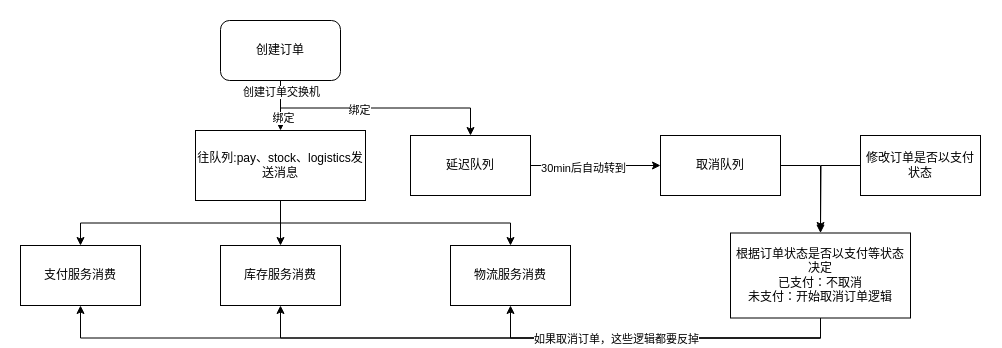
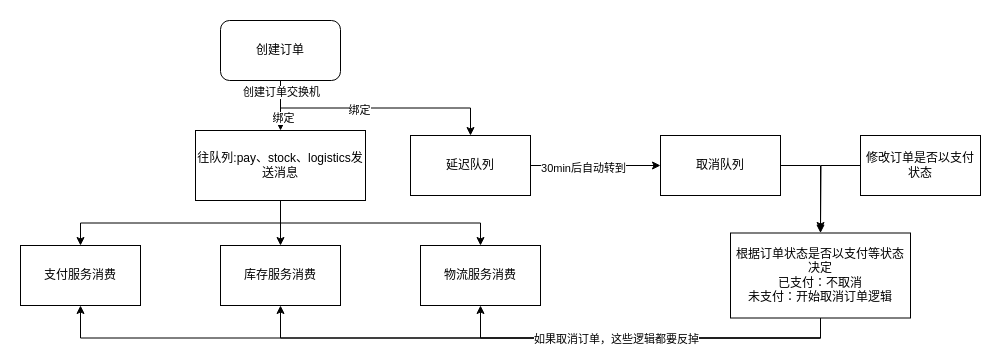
(511, 276) -> (481, 276)
